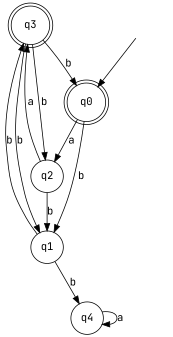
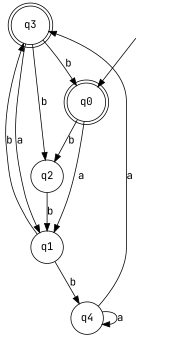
(26, 108) -> (126, 156)
(20, 141) -> (20, 141)
(72, 141) -> (72, 141)
(81, 176) -> (81, 176)
